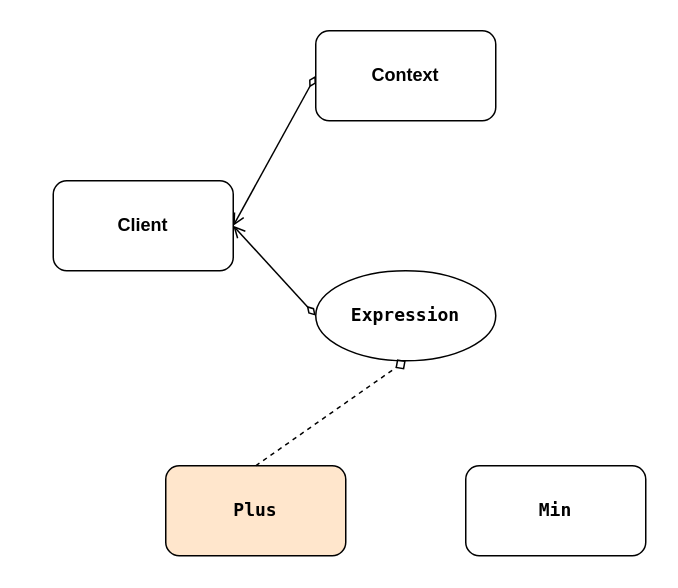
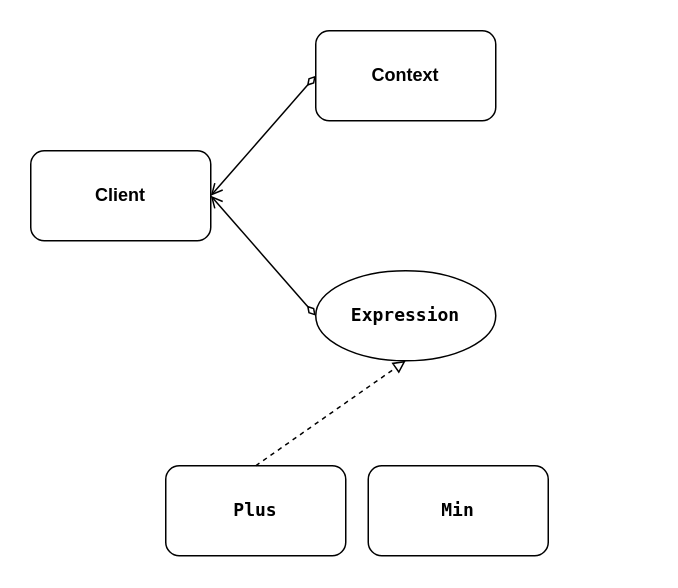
(143, 226) -> (121, 196)
(395, 369) -> (394, 369)
(256, 511) -> (256, 511)
(556, 511) -> (458, 511)
